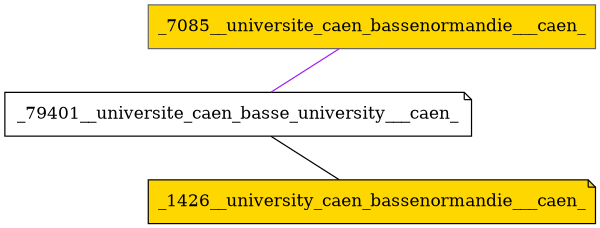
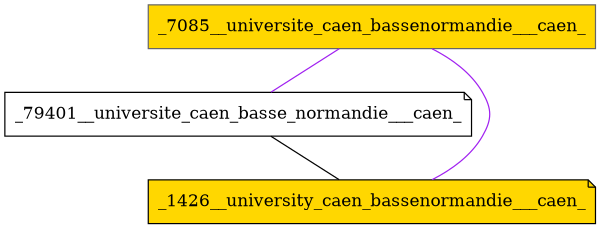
(238, 114) -> (238, 114)
none -> (490, 114)
